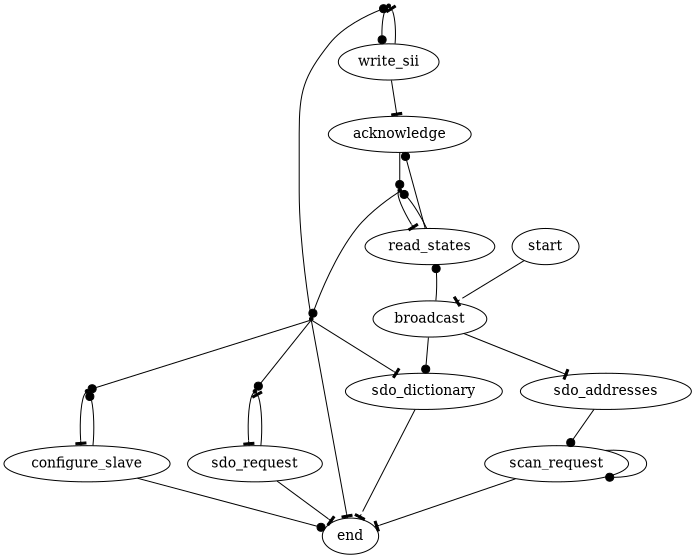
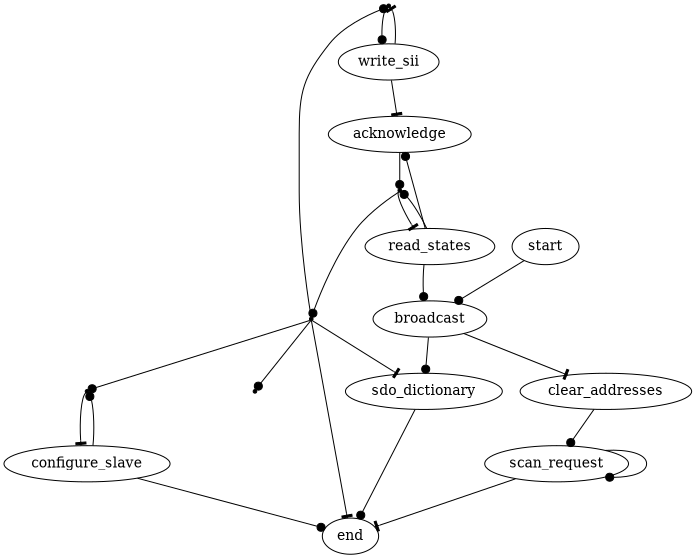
(493, 279) -> (493, 279)
(437, 287) -> (423, 279)
(606, 391) -> (606, 391)
(389, 461) -> (389, 461)
(255, 464) -> none
